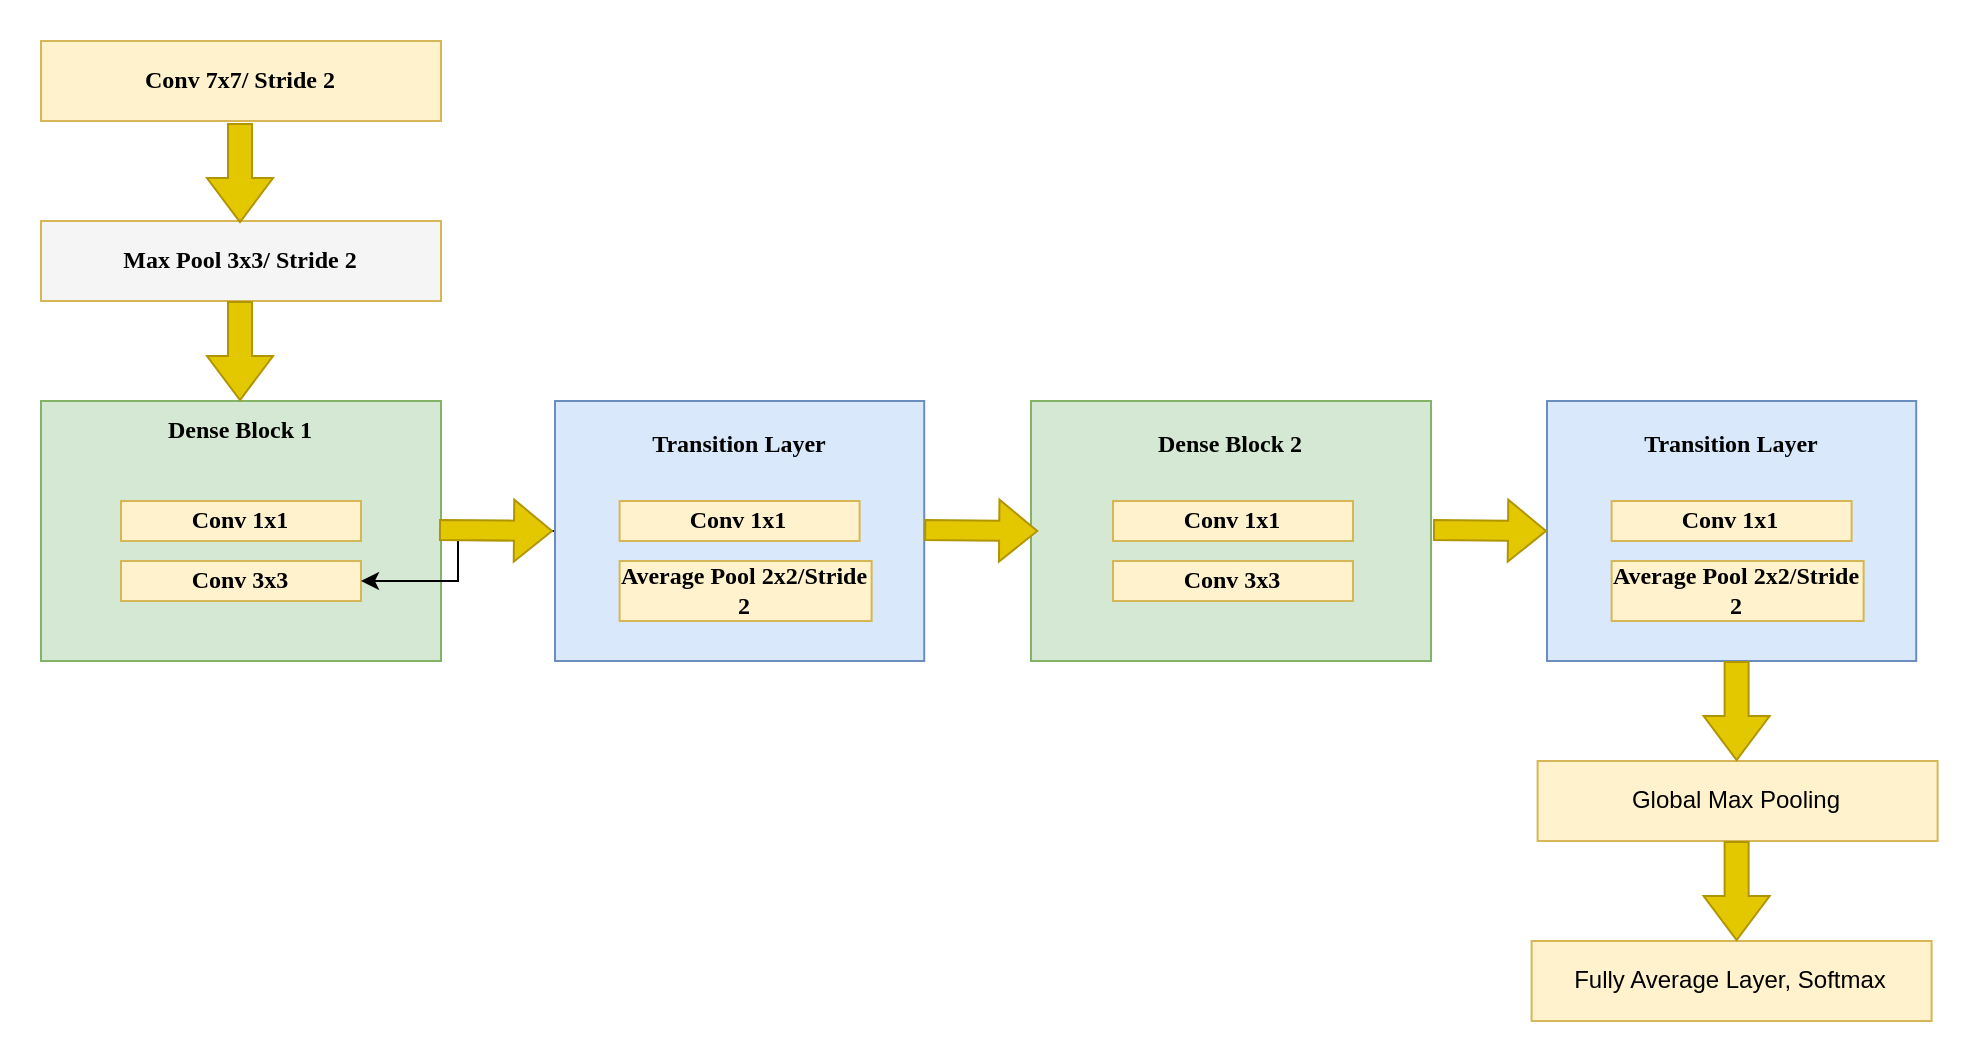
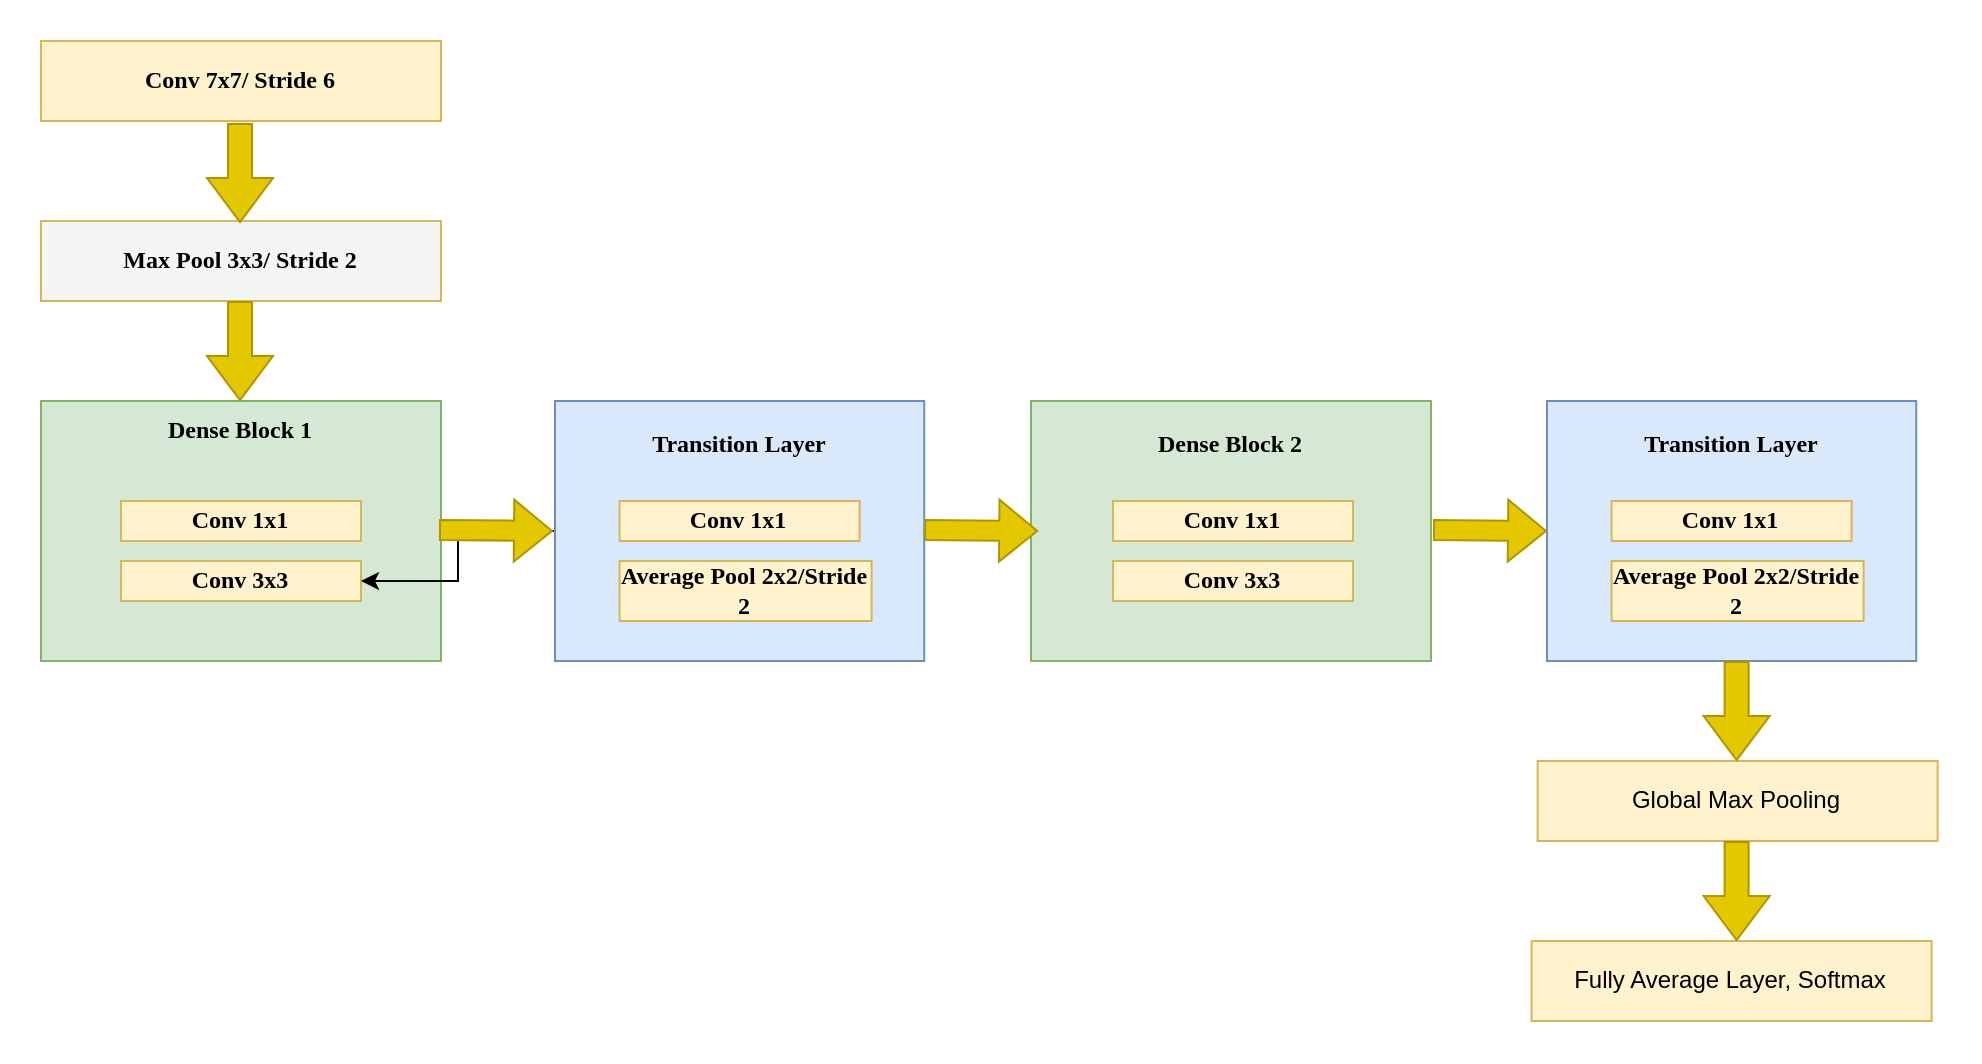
(241, 81) -> (241, 81)
